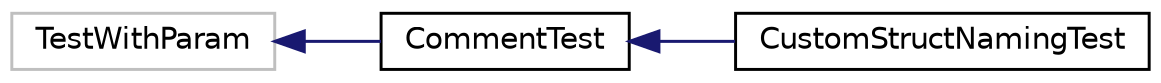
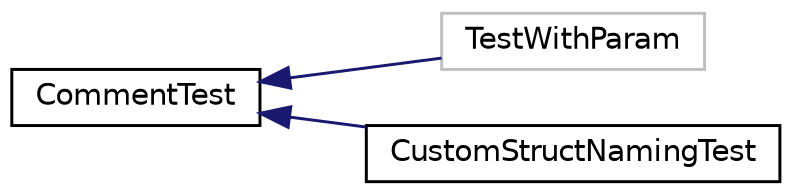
(343, 41) -> (366, 68)
